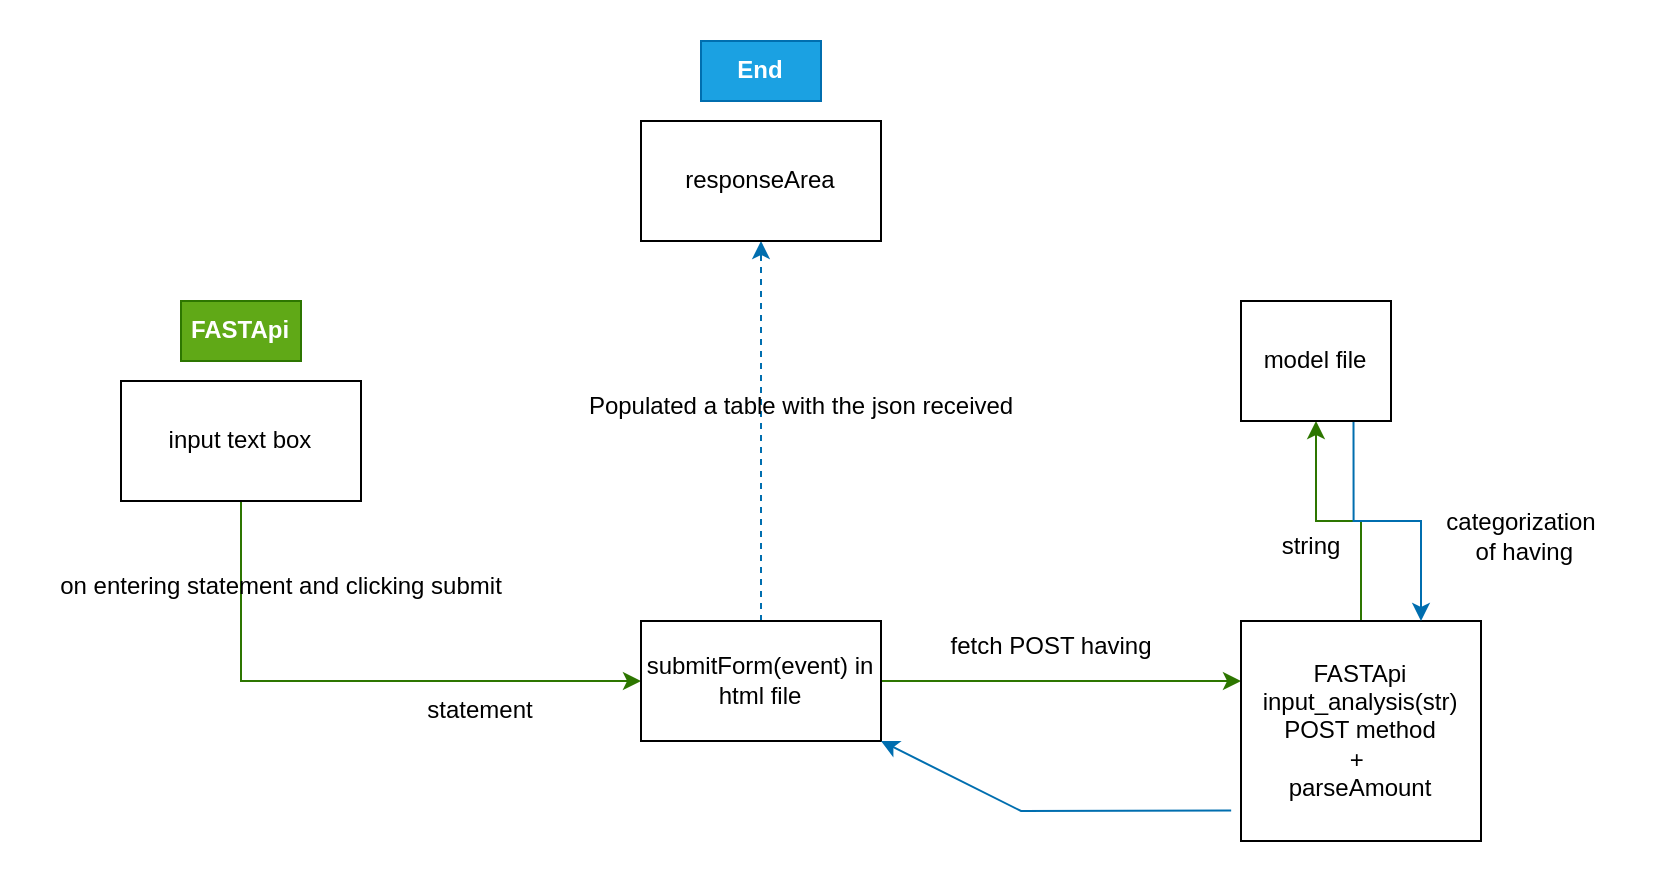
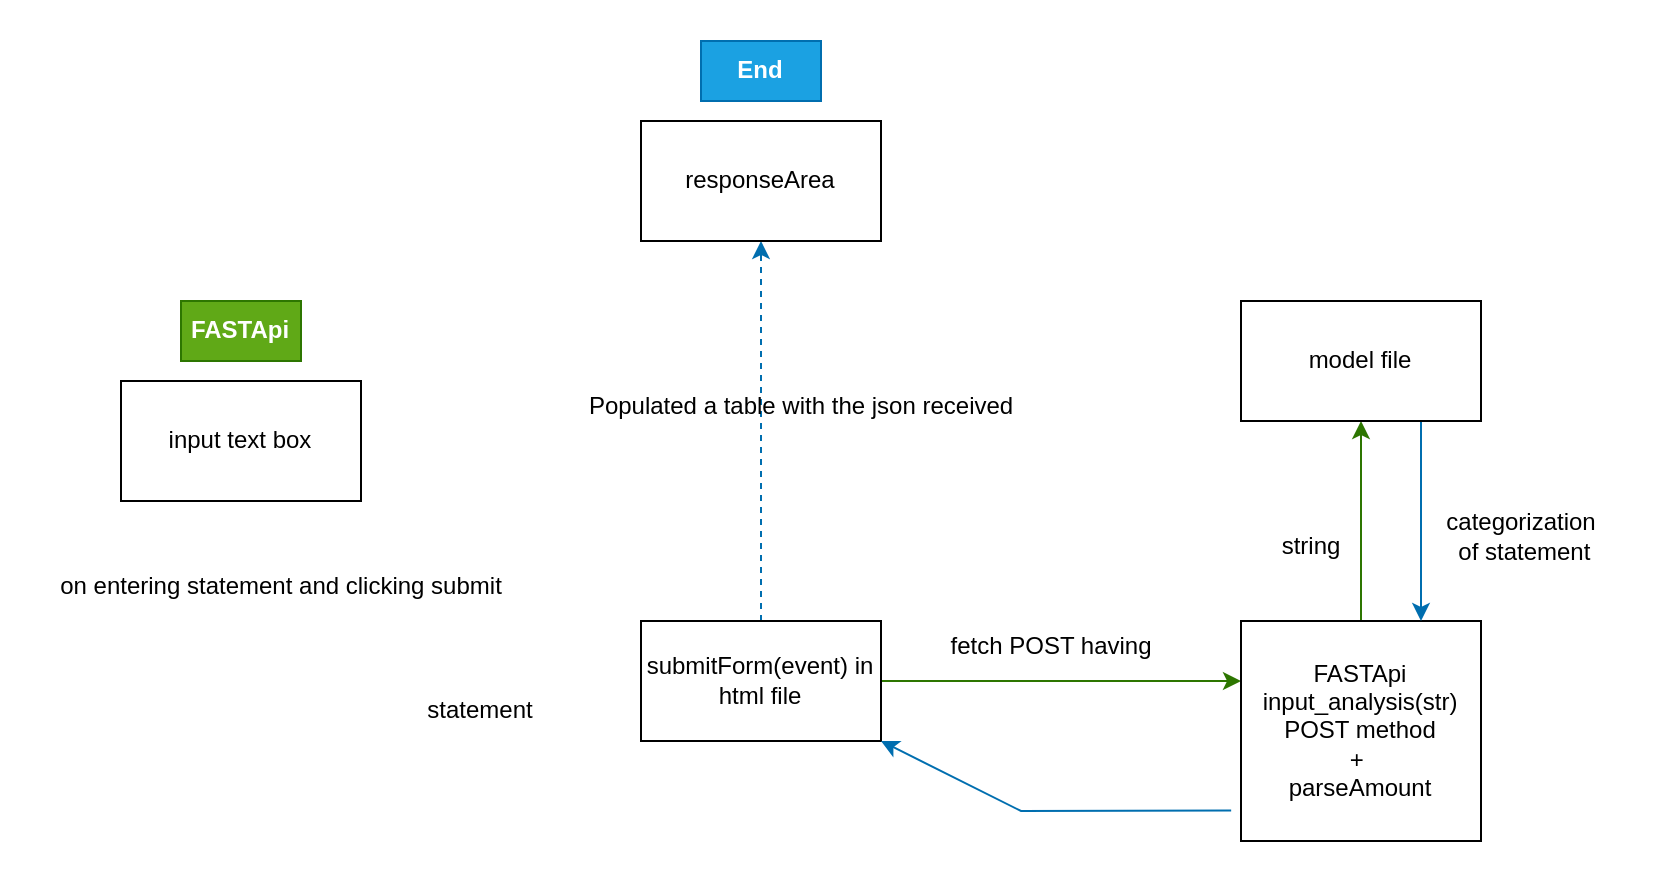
(1316, 361) -> (1361, 361)
(1522, 537) -> (1522, 537)
(344, 681) -> none
